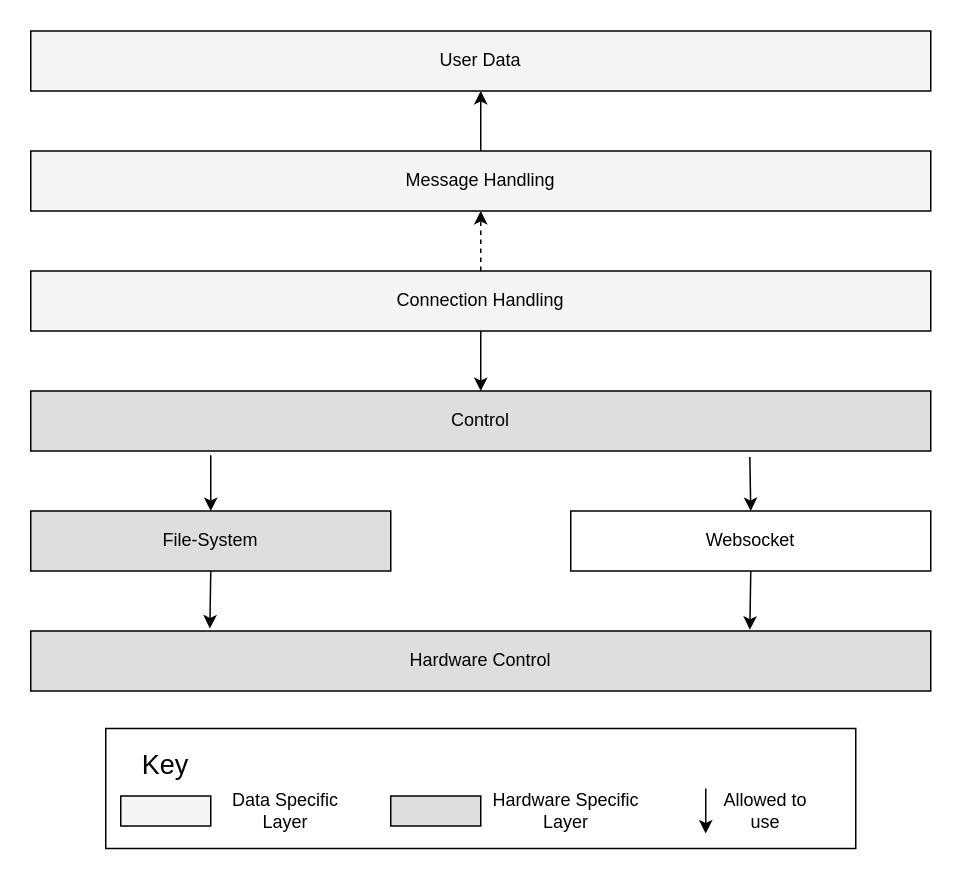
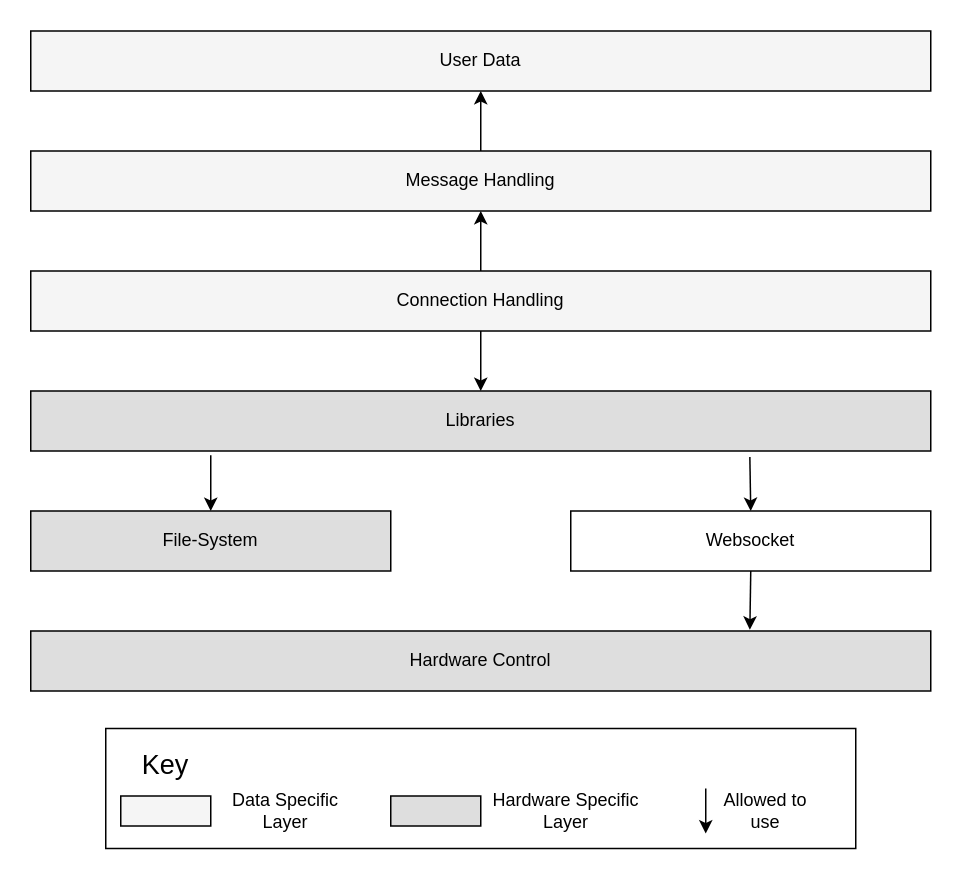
(481, 246) -> (481, 246)
(481, 421) -> (481, 421)
(210, 595) -> none
